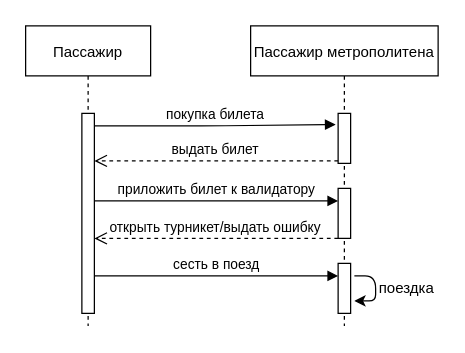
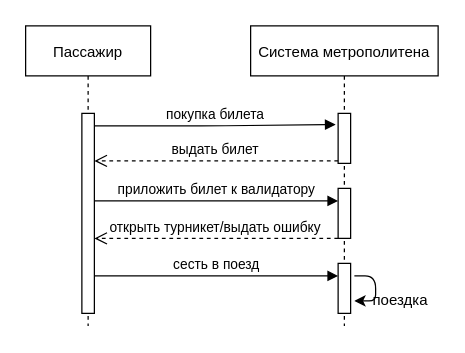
(344, 51) -> (344, 51)
(407, 288) -> (401, 301)
